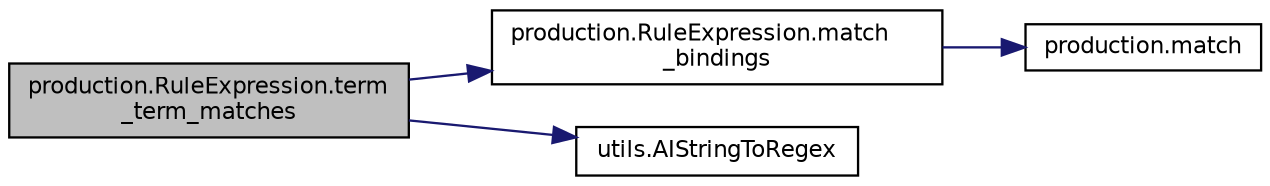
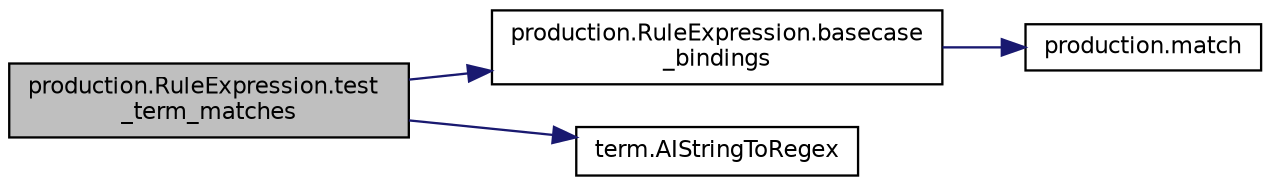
(717, 47) -> (717, 47)
(209, 100) -> (209, 100)
(717, 151) -> (717, 151)
